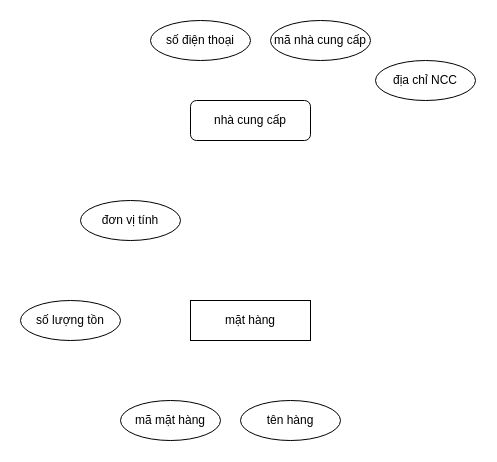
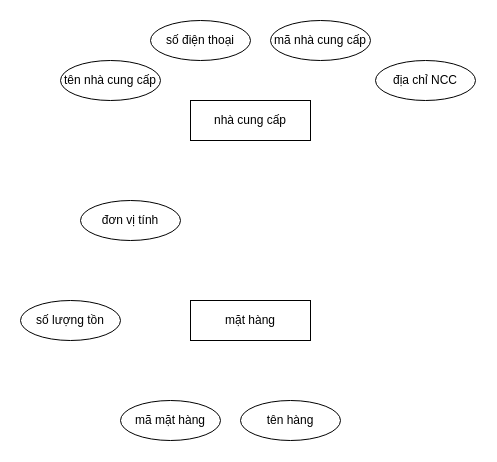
none -> (111, 81)
(251, 121) -> (251, 121)
